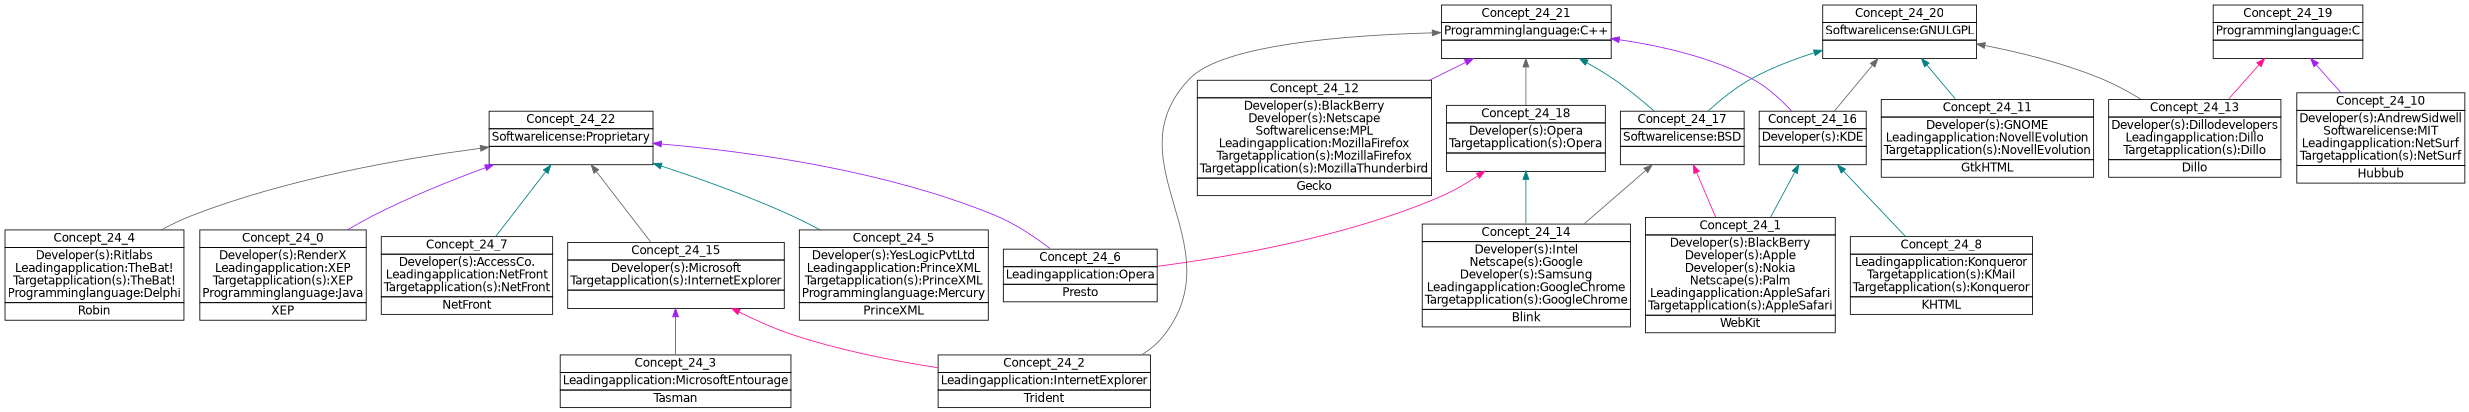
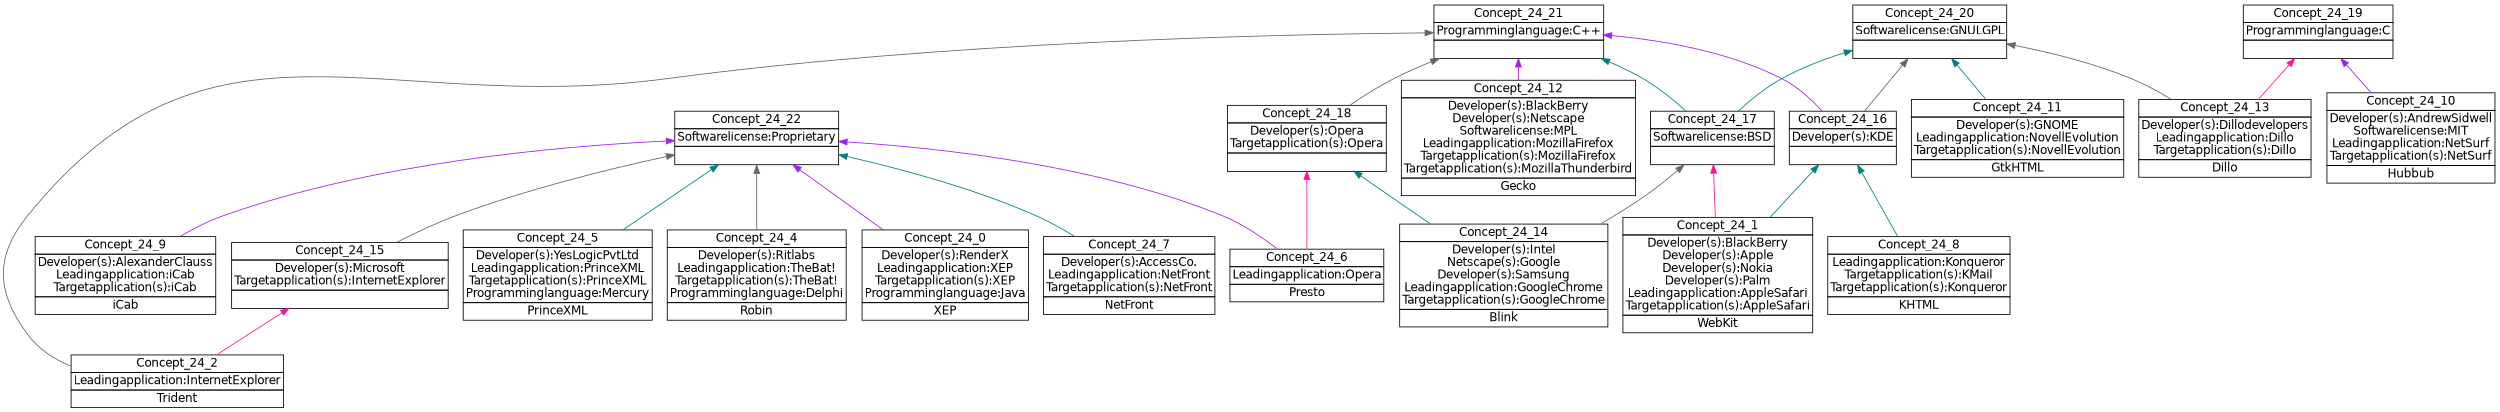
none -> (125, 275)
(1740, 281) -> (1718, 281)
(676, 381) -> none
